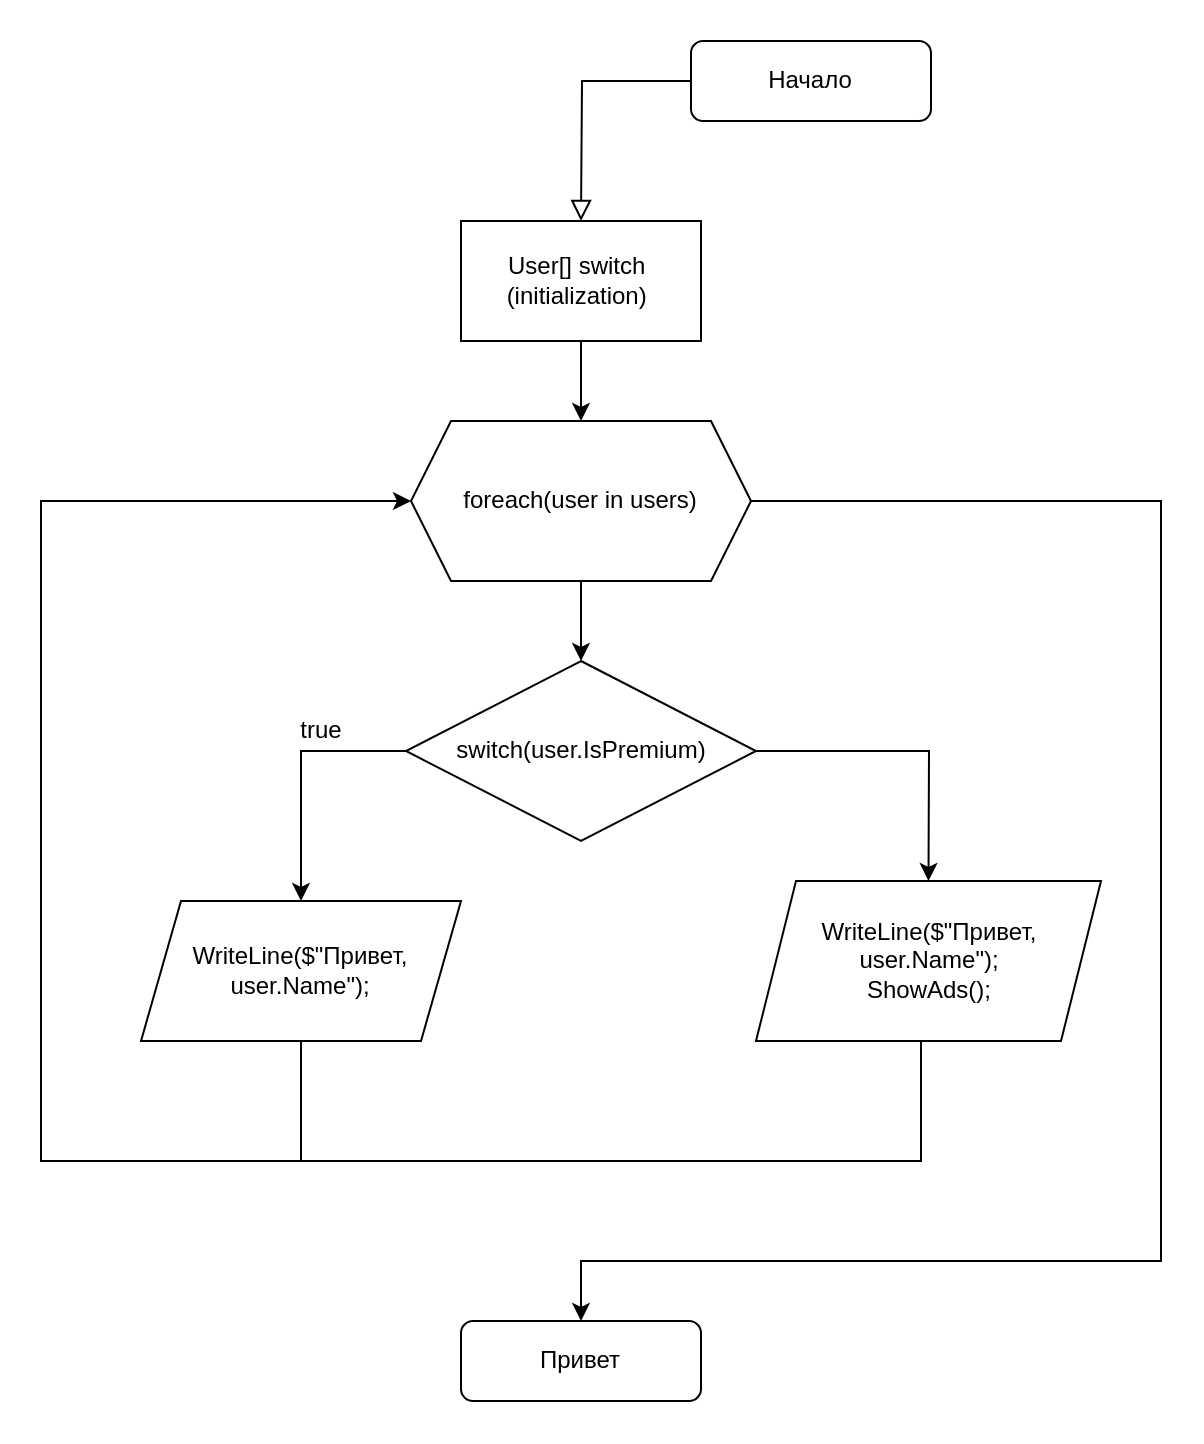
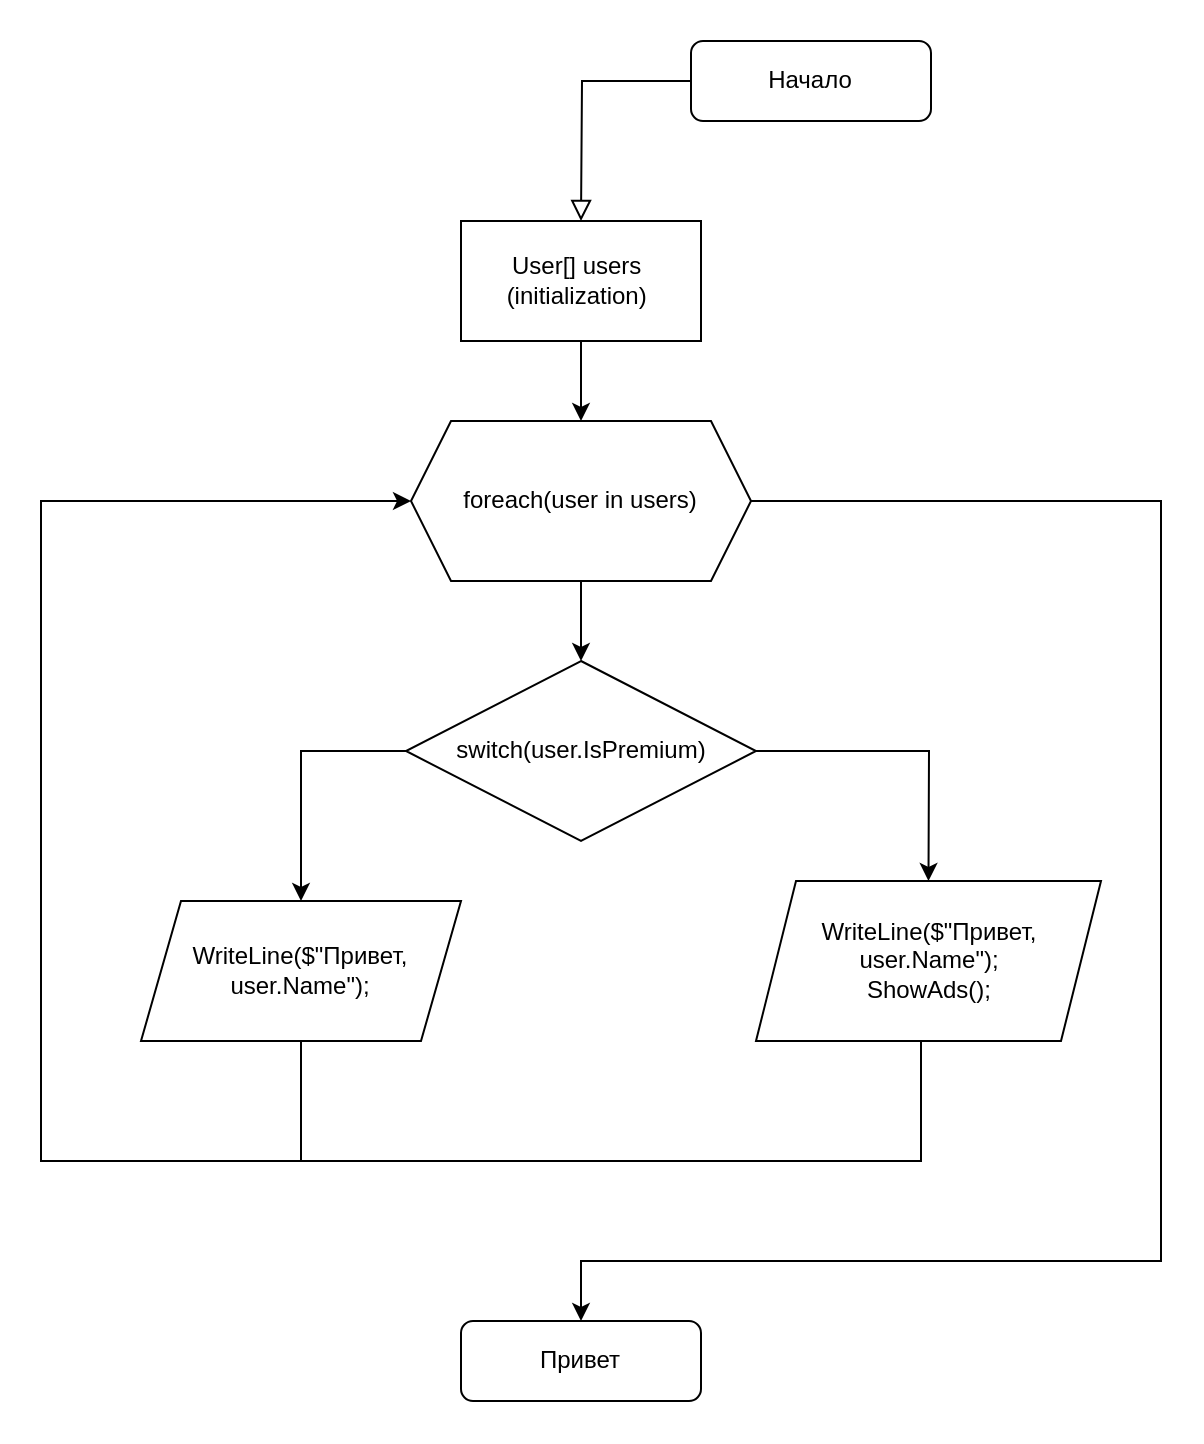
(581, 281) -> (581, 281)
(321, 731) -> none
